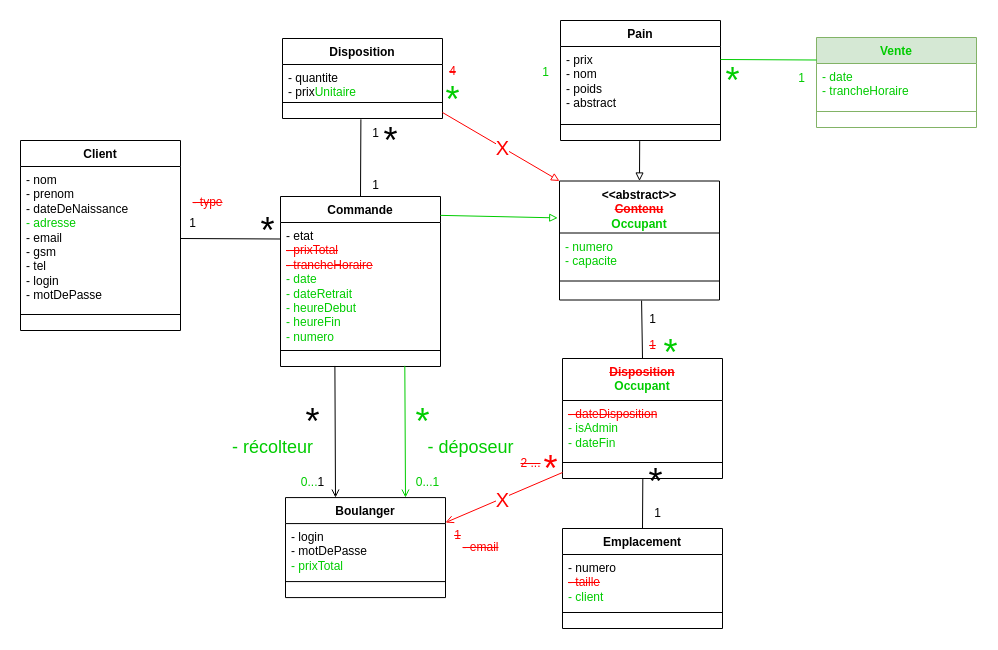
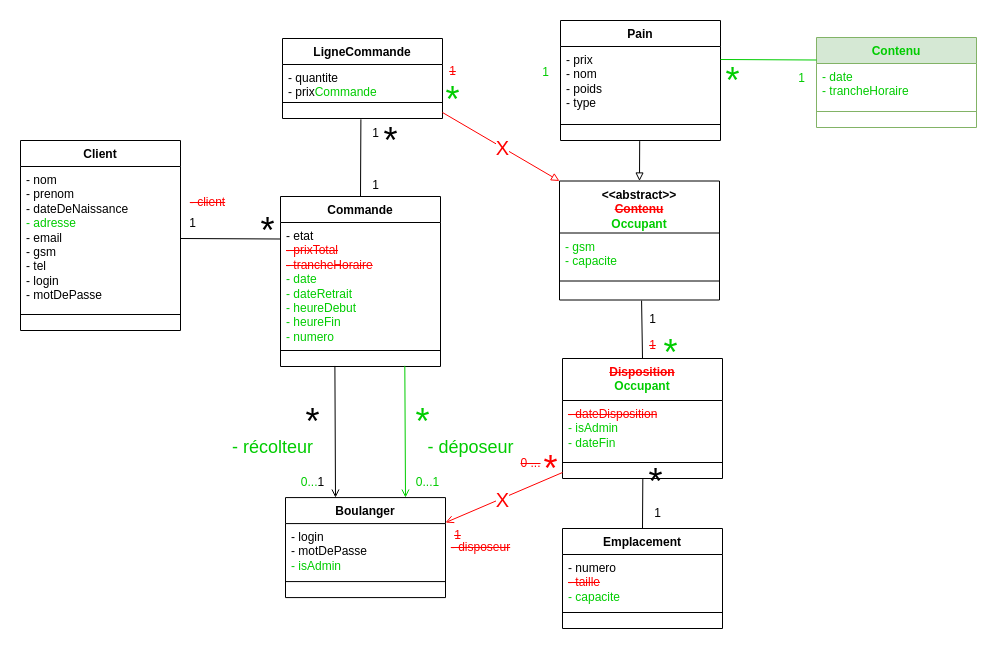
(897, 52) -> (897, 52)
(363, 53) -> (363, 53)
(599, 82) -> (587, 82)
(329, 86) -> (332, 86)
(453, 93) -> (453, 93)
(208, 203) -> (208, 203)
(494, 217) -> none
(596, 255) -> (596, 255)
(531, 464) -> (531, 464)
(481, 548) -> (481, 548)
(330, 552) -> (330, 552)
(594, 583) -> (599, 583)
